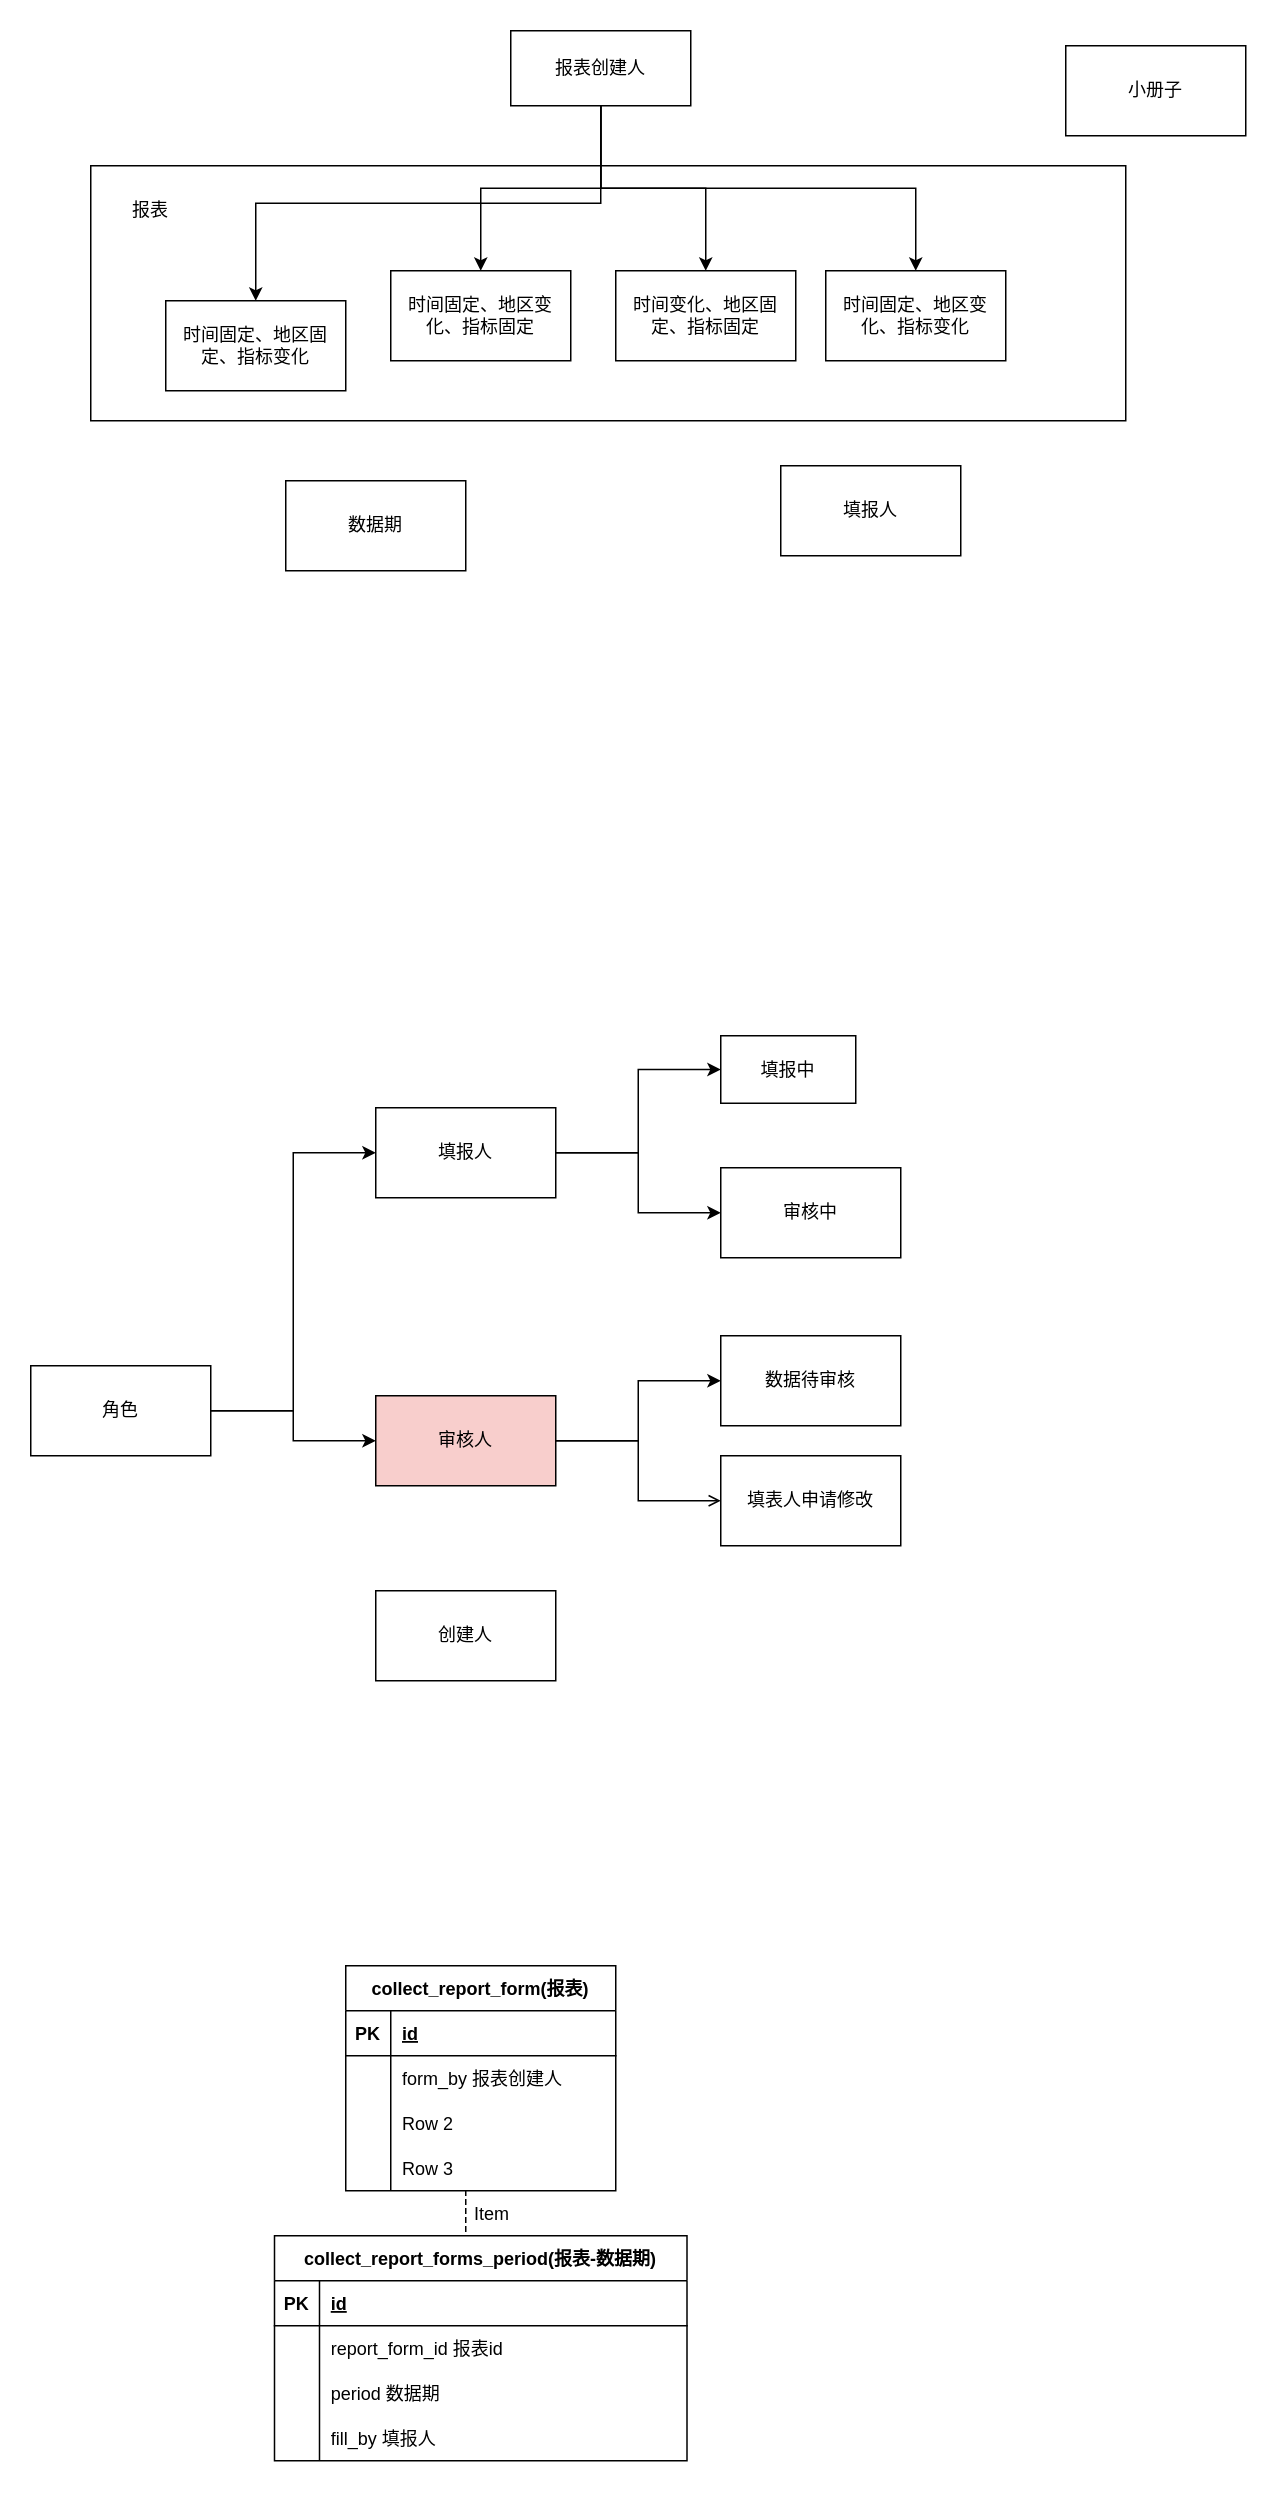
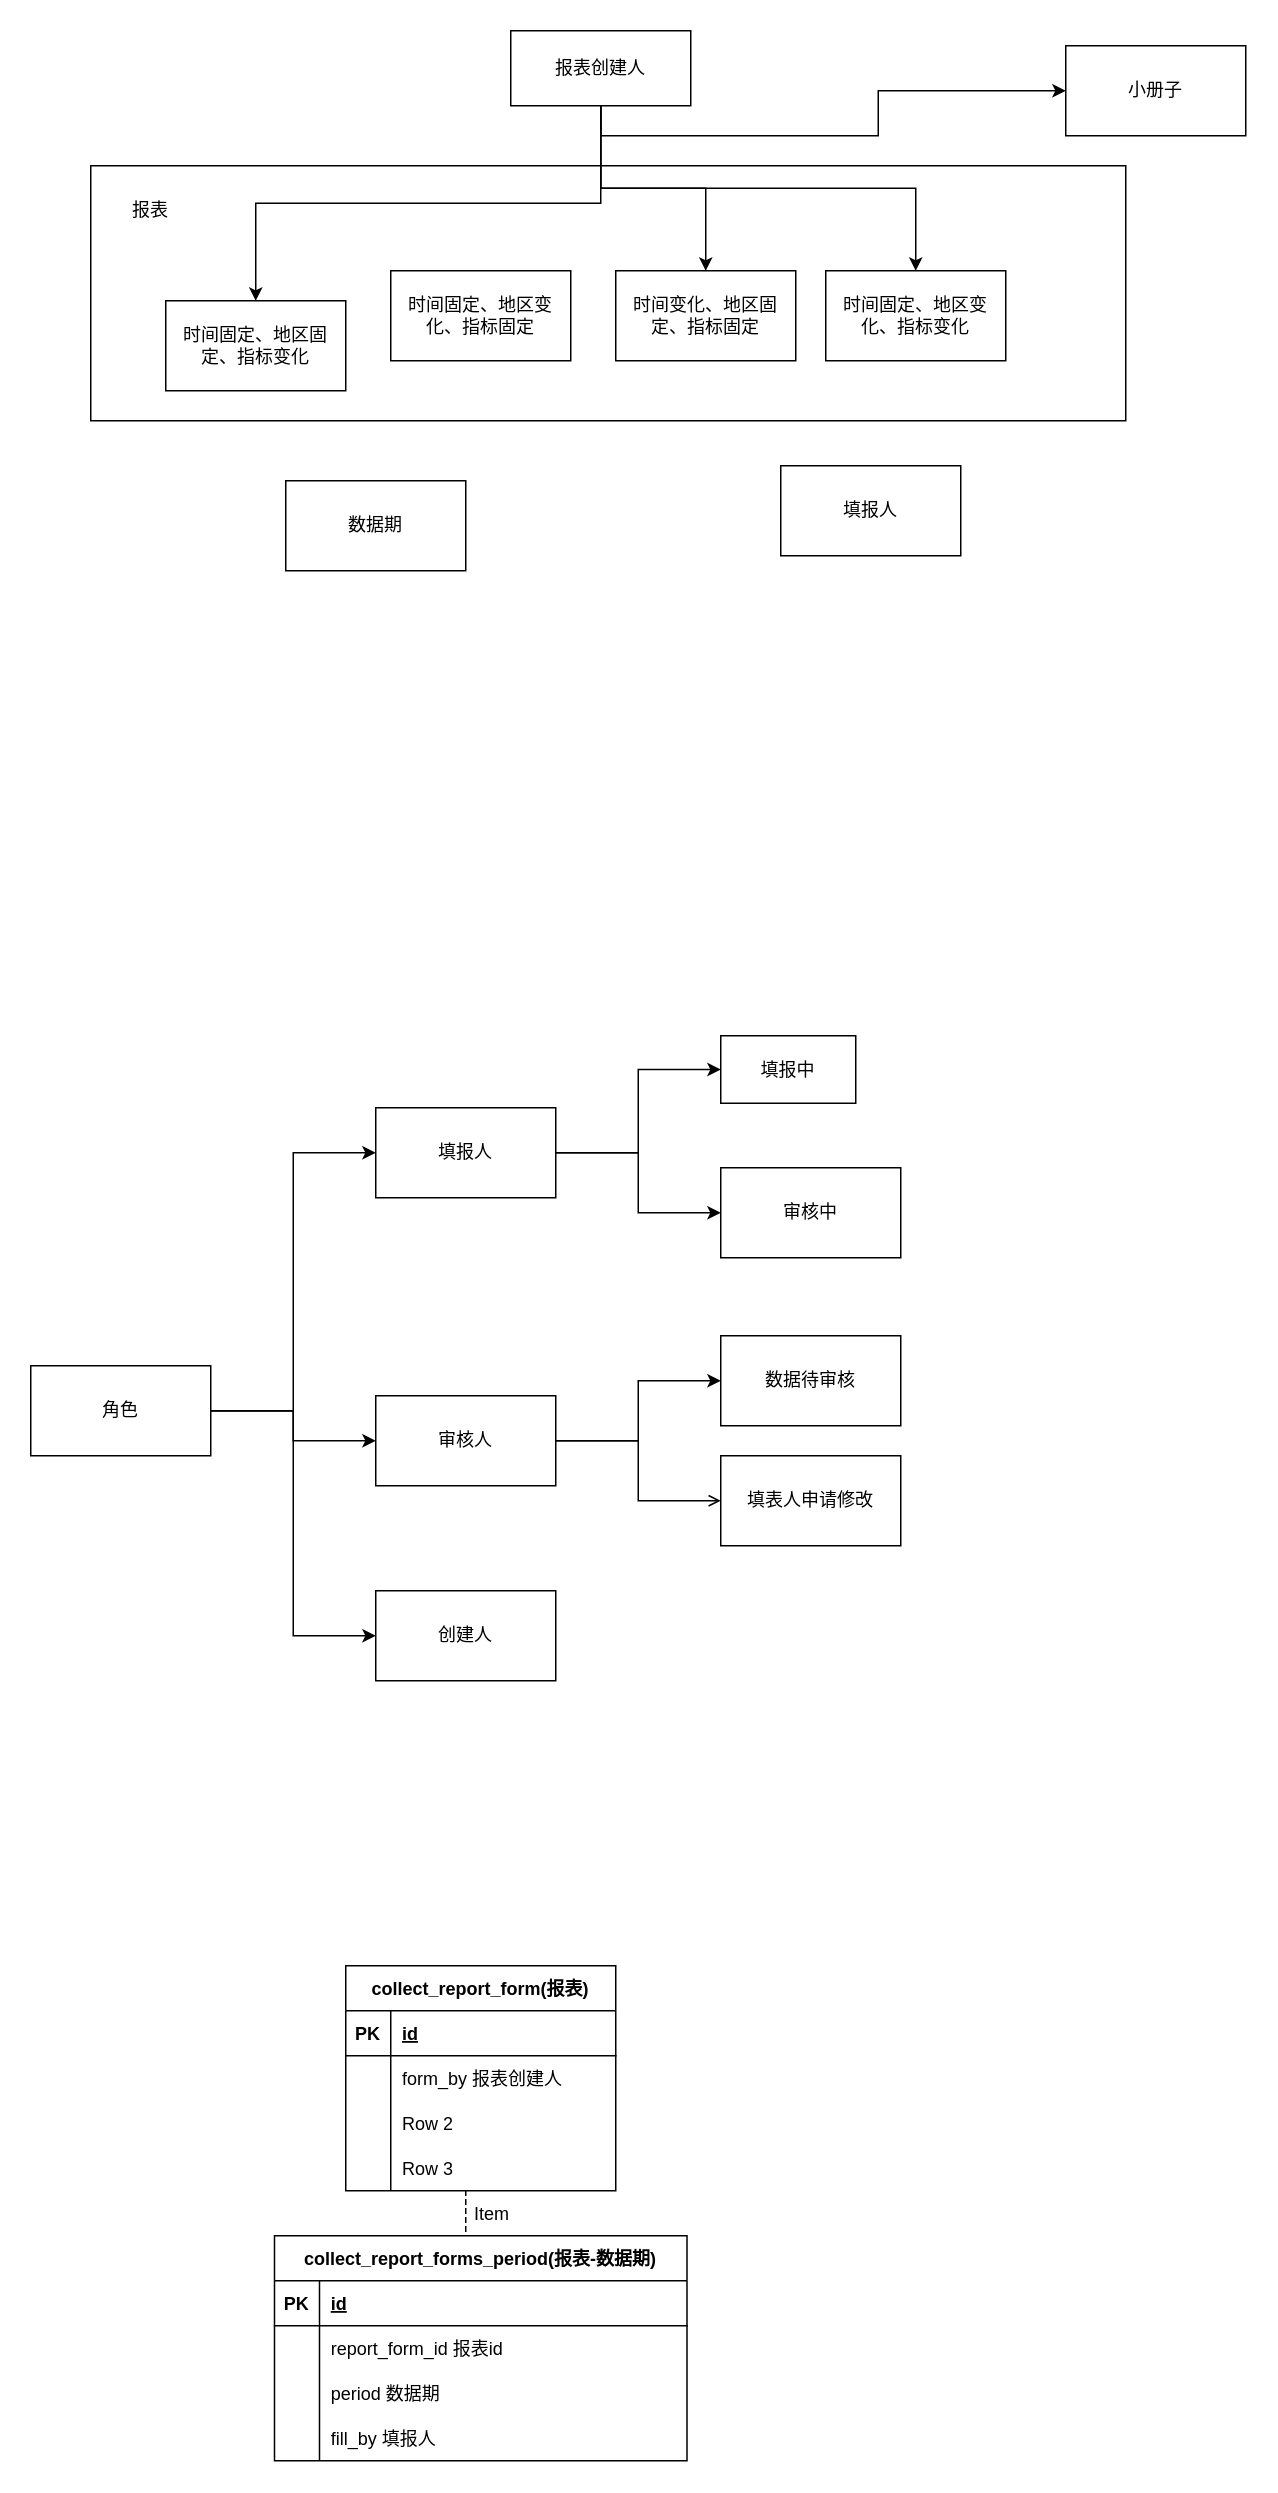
(504, 188) -> (851, 136)
(466, 1441) -> (466, 1441)
none -> (293, 1575)
